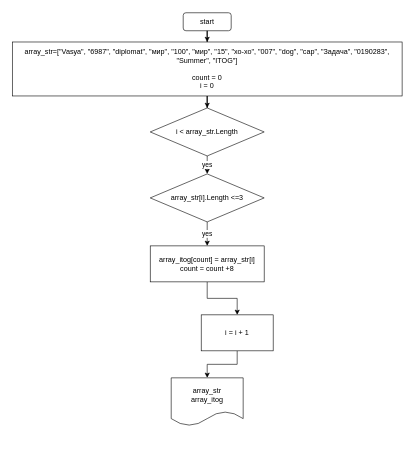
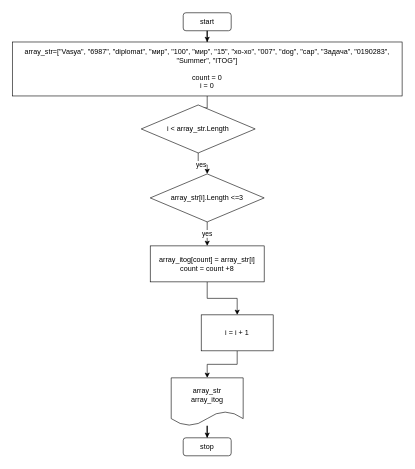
(207, 132) -> (198, 129)
none -> (207, 434)
none -> (207, 447)
